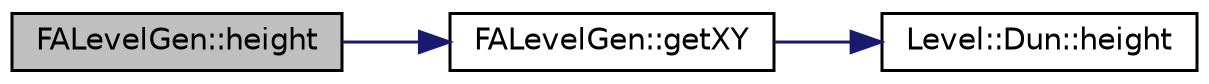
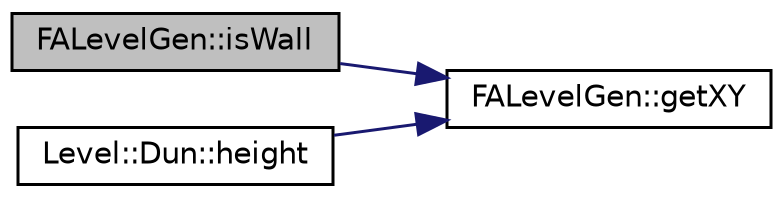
(177, 42) -> (176, 42)
(812, 42) -> (376, 130)
